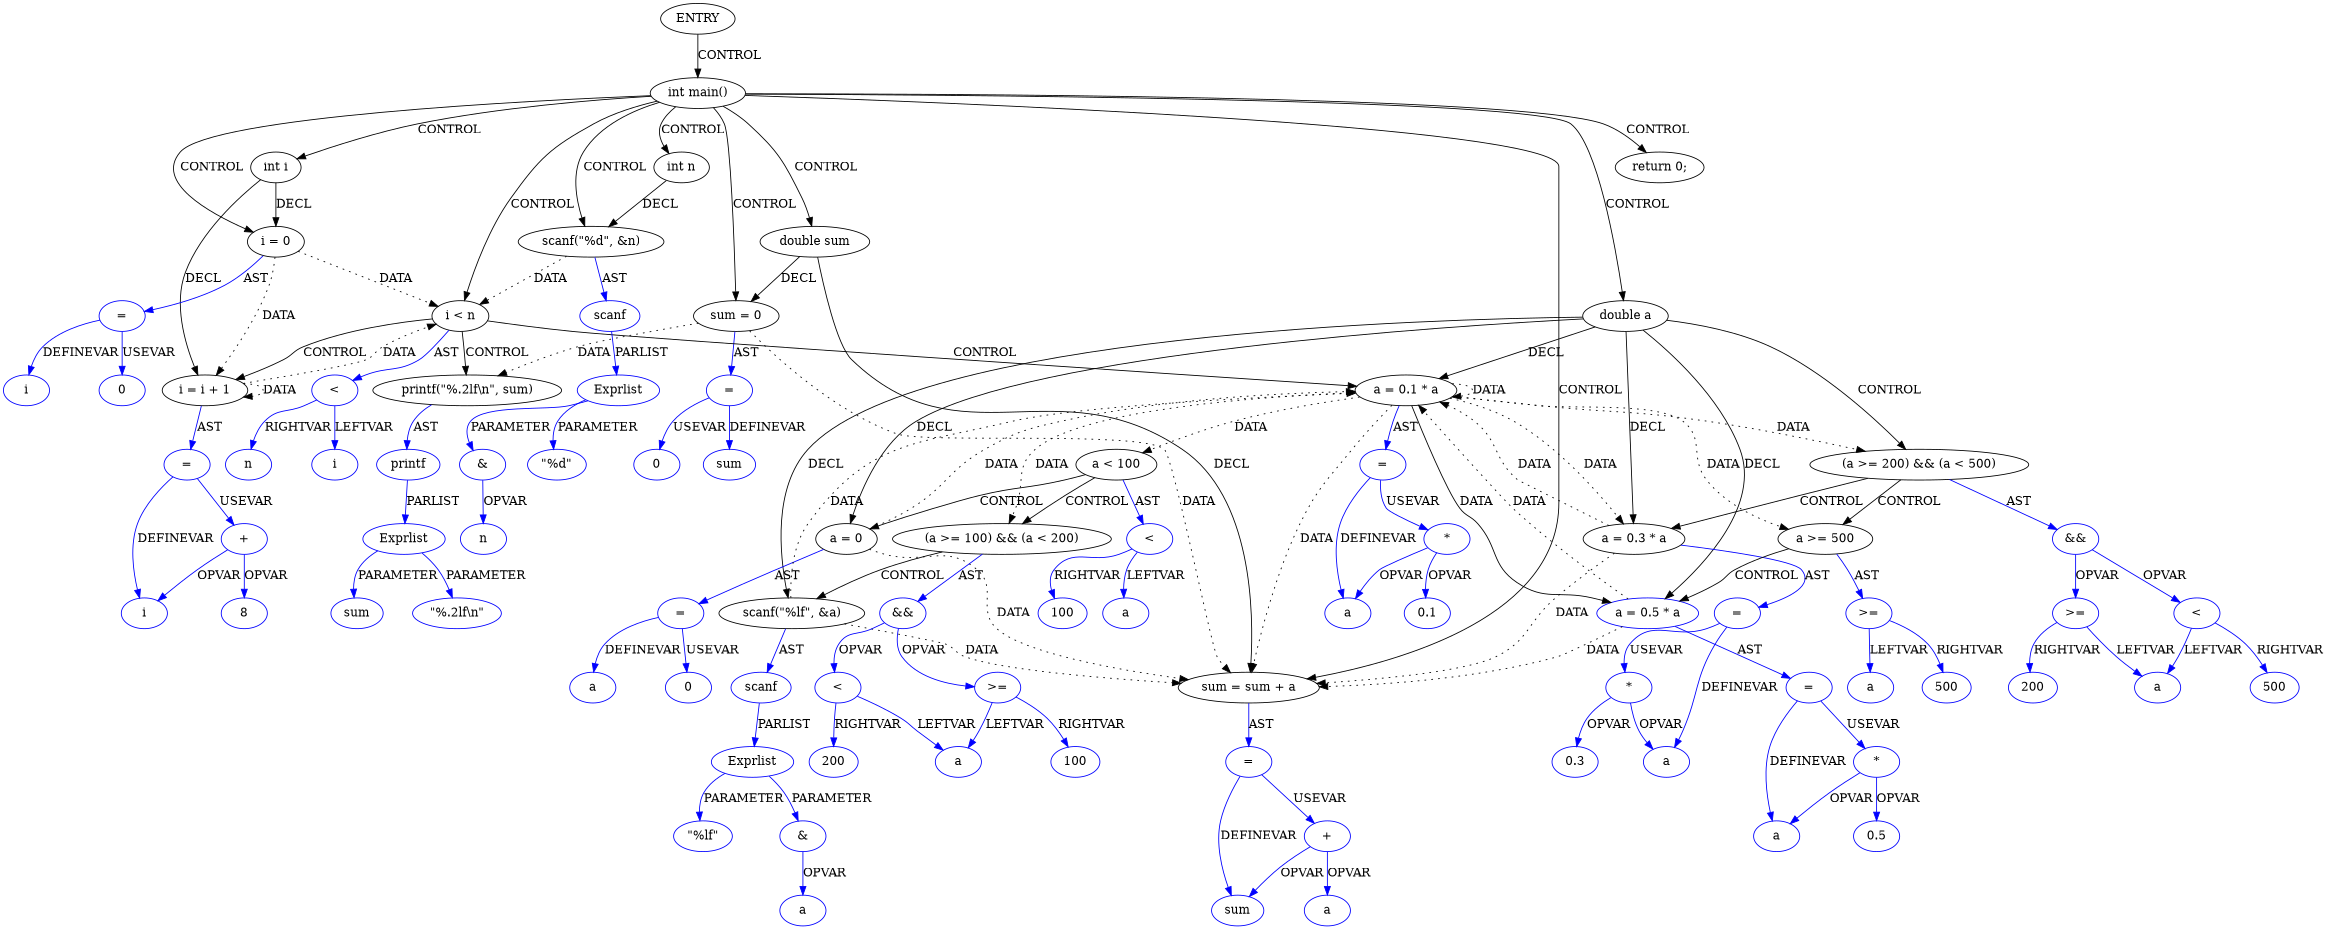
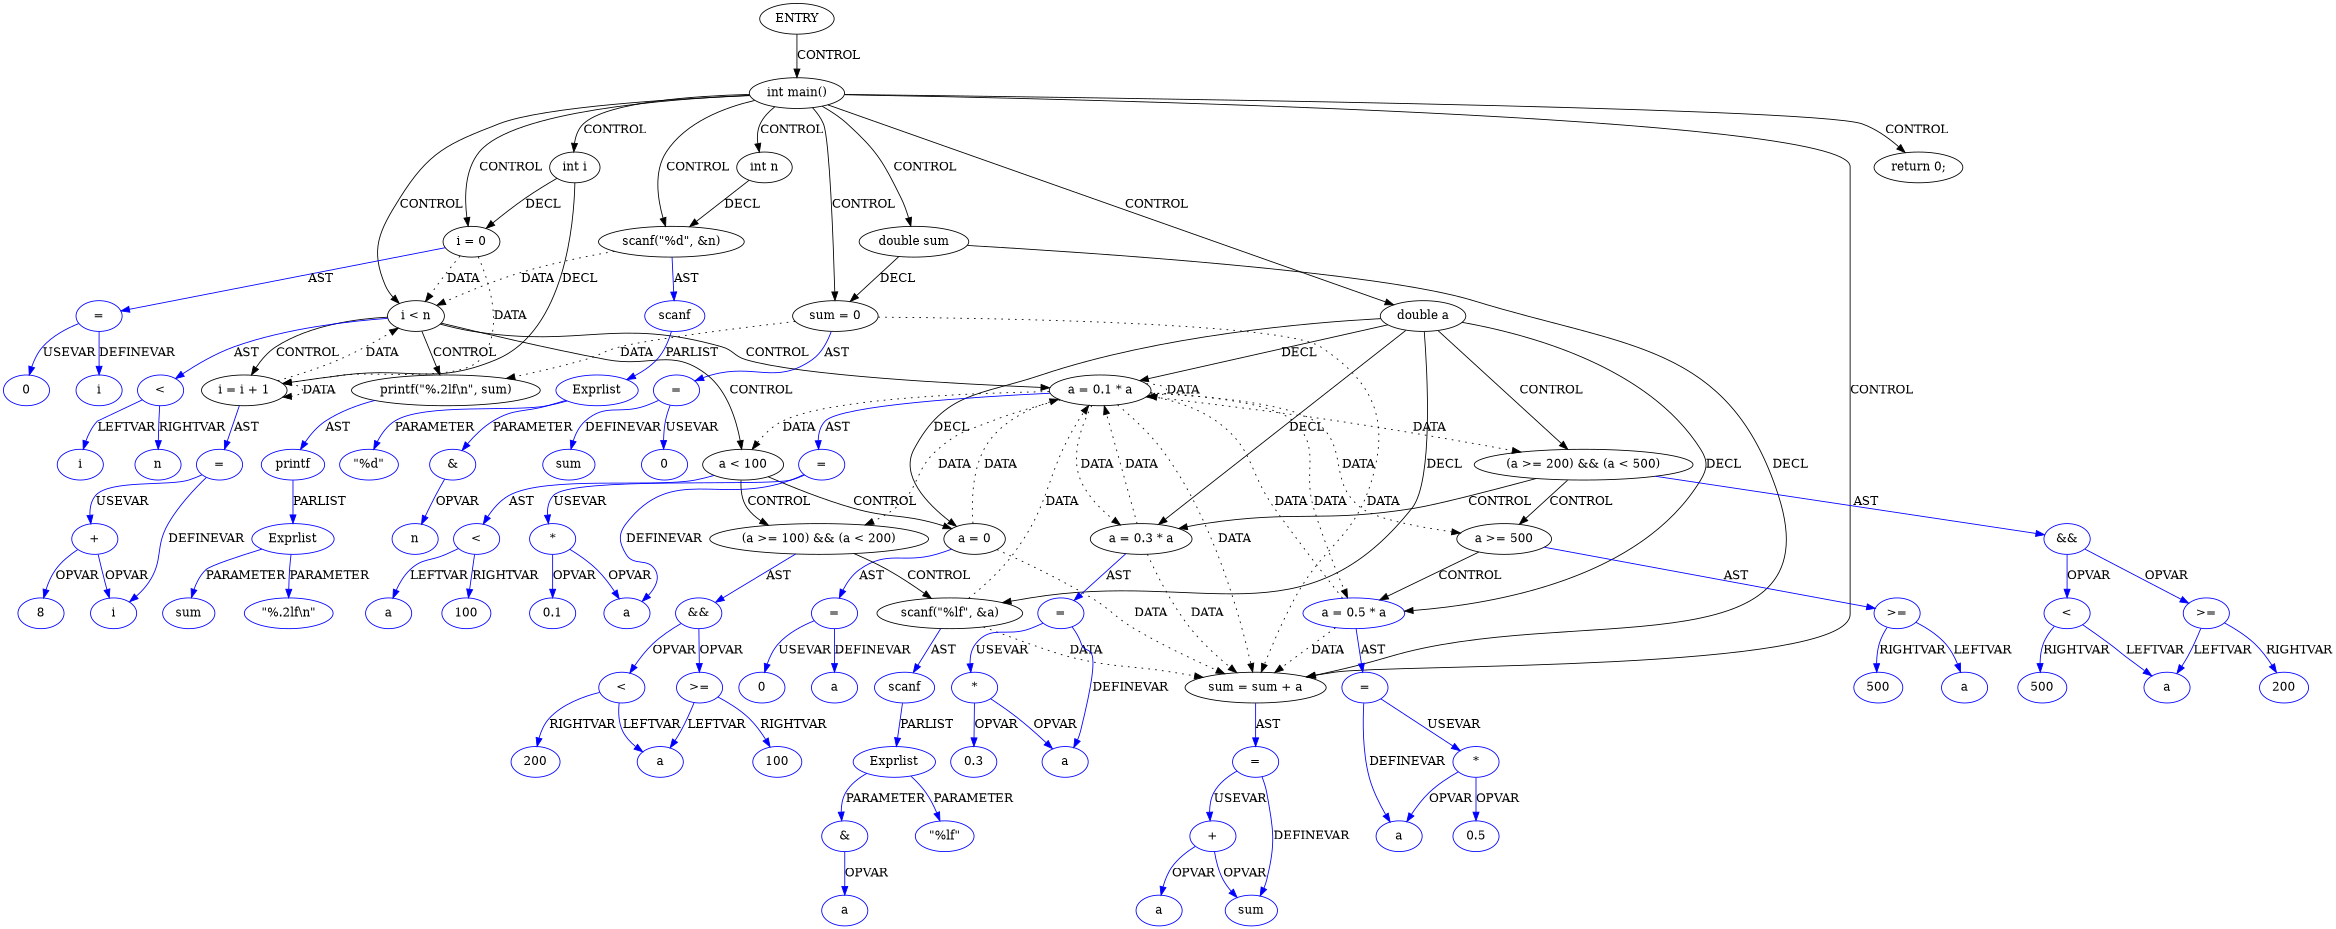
none -> (612, 360)
(1485, 533) -> (1303, 434)
